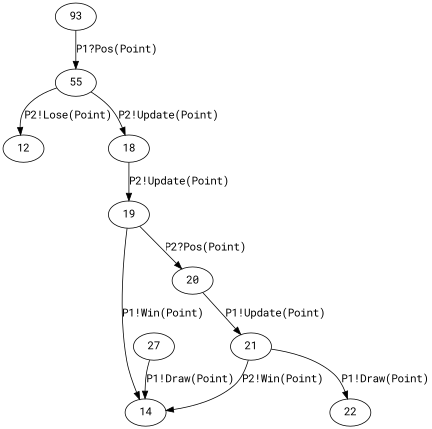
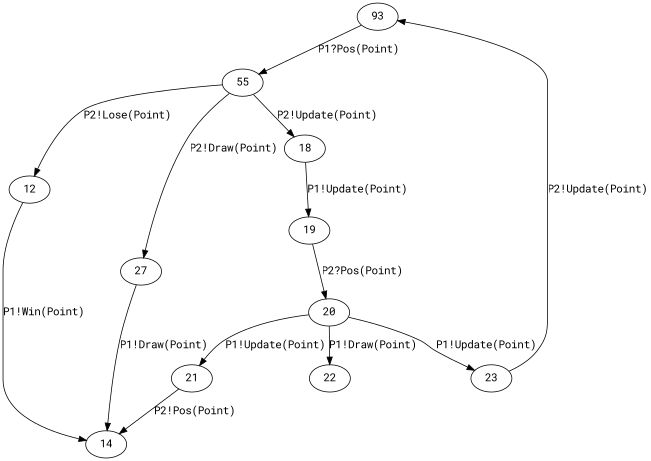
none -> (174, 164)
(179, 182) -> (358, 190)
(122, 311) -> (3, 341)
(314, 361) -> (329, 342)
none -> (491, 378)
(283, 380) -> (195, 411)
